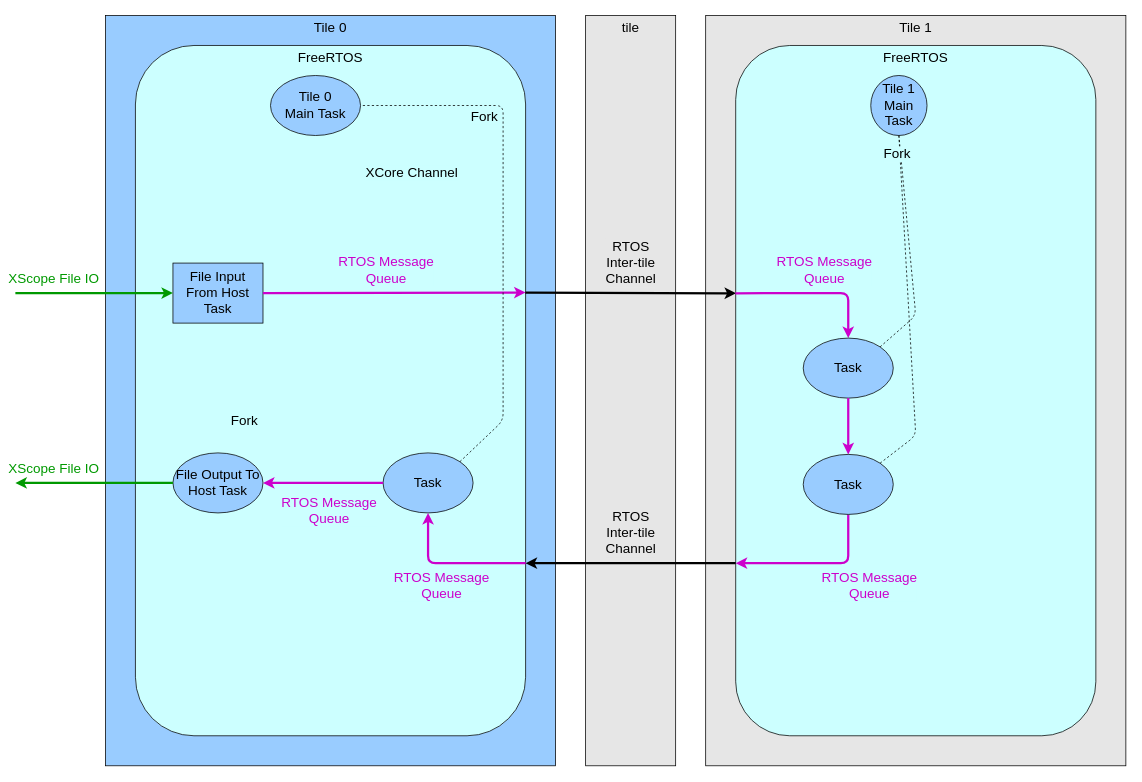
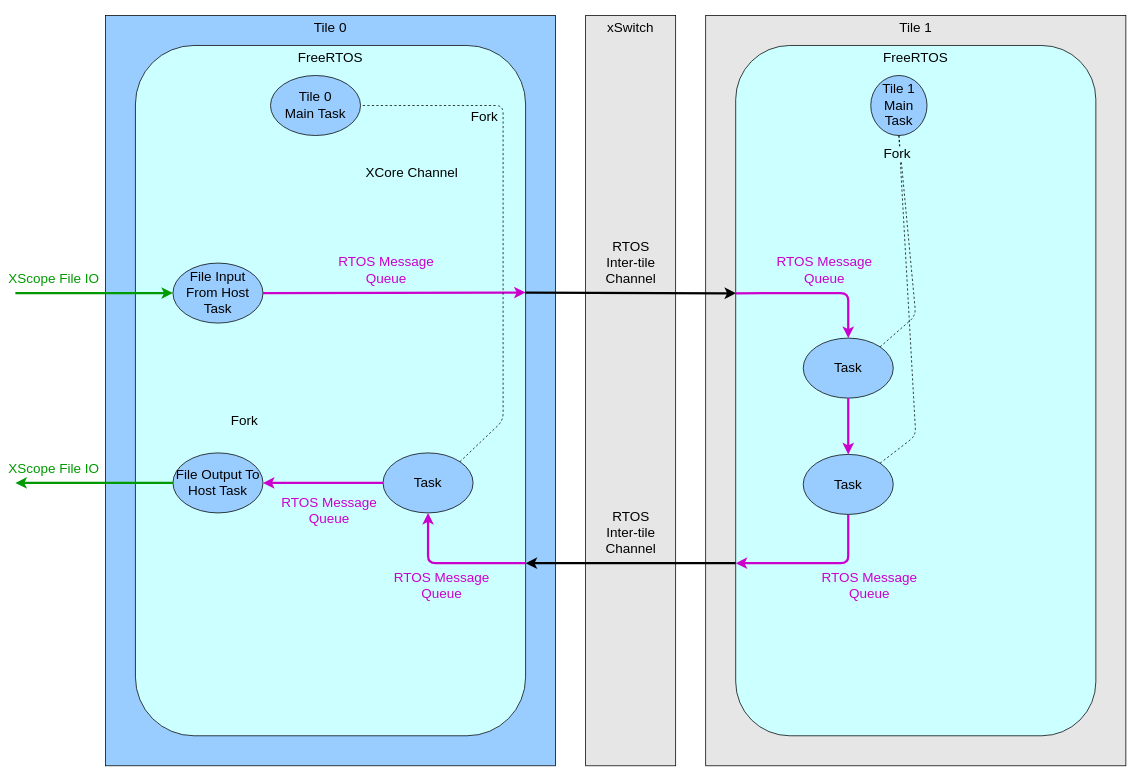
(630, 26) -> (630, 26)
(218, 293) -> (218, 293)
